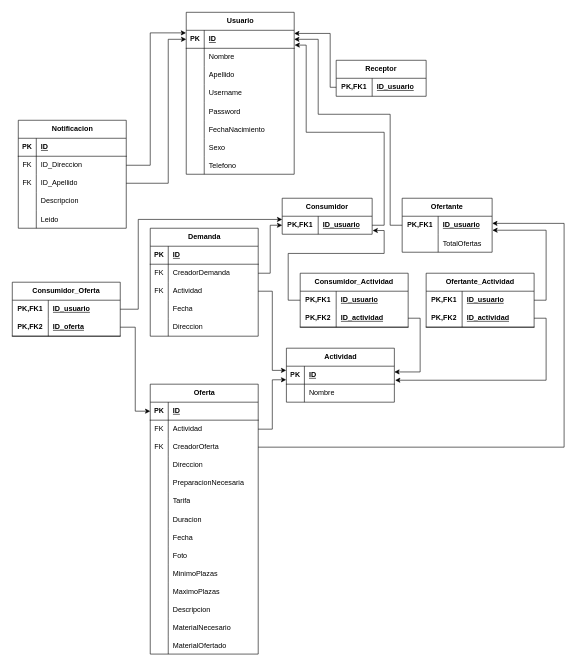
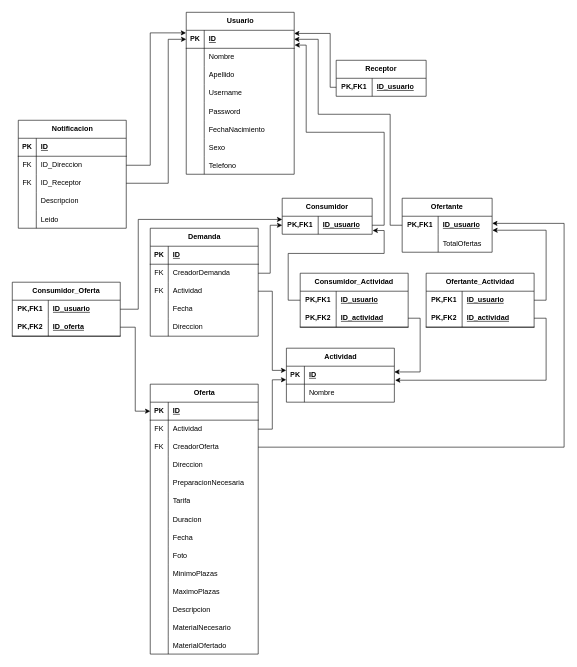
(60, 183) -> (63, 183)
